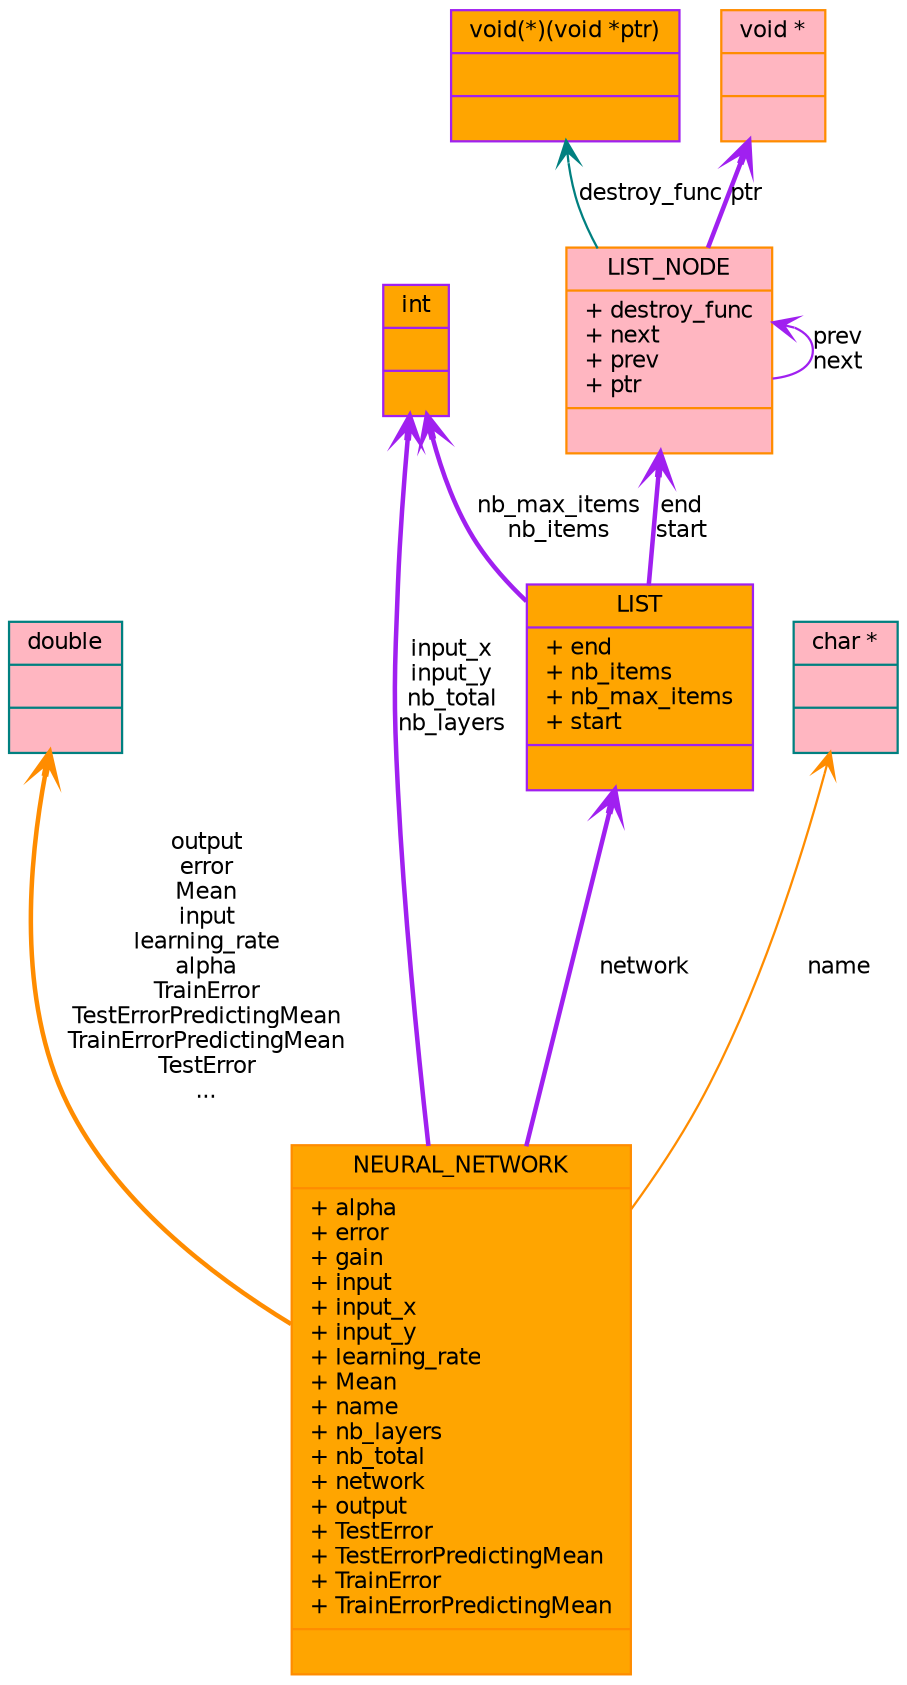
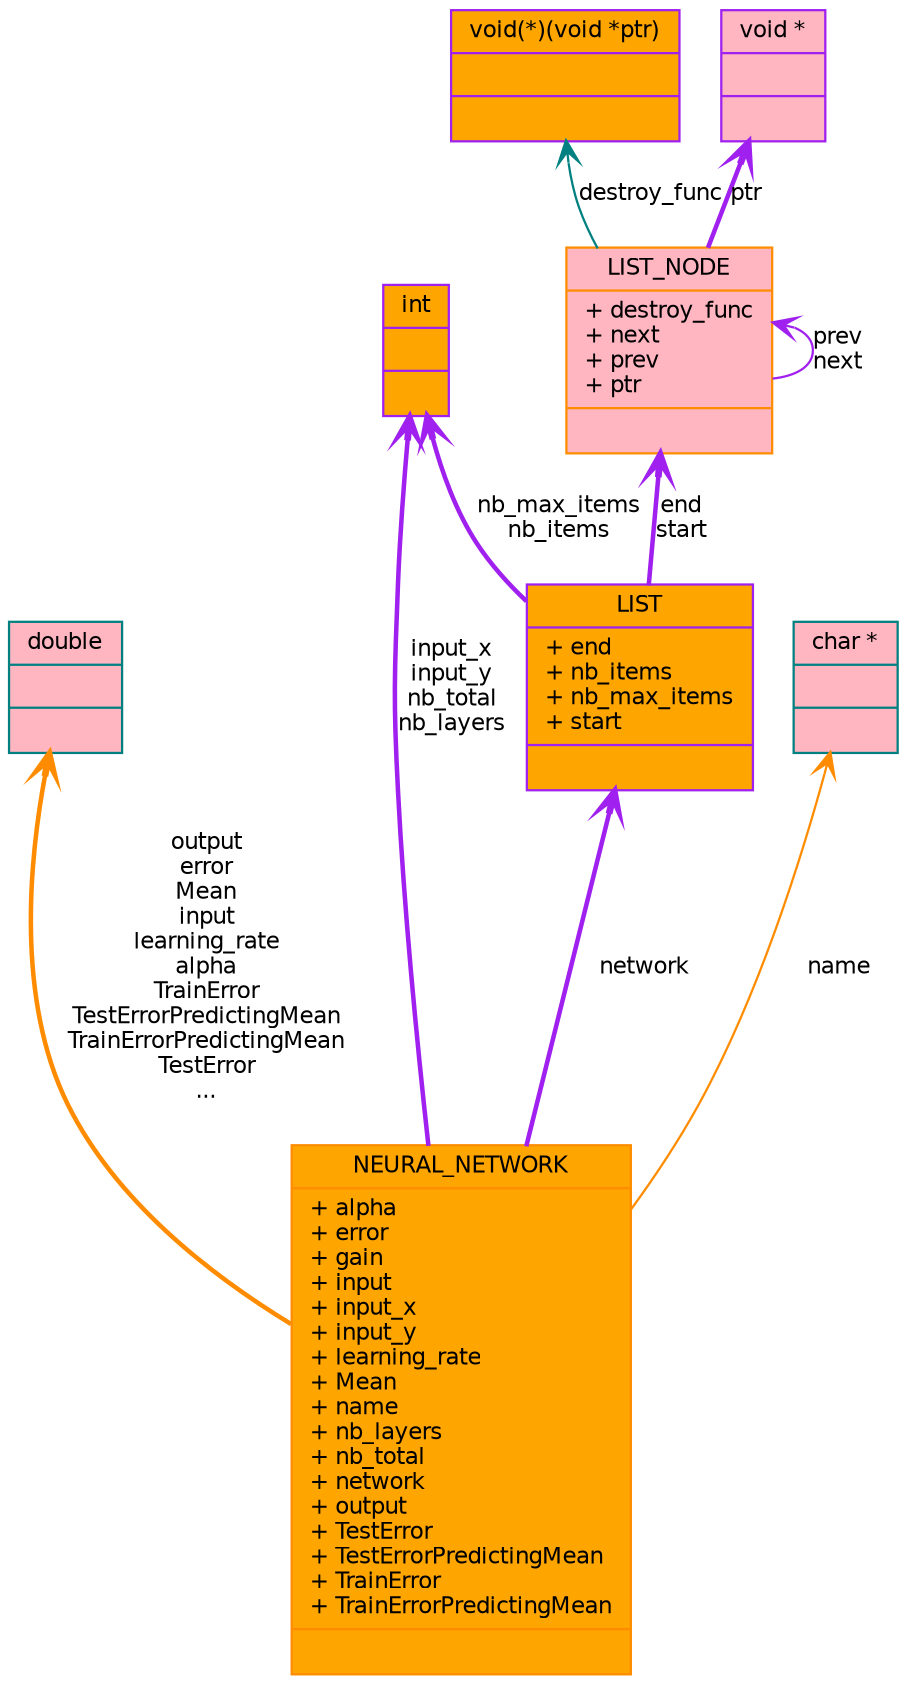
(773, 76) -> (773, 76)
